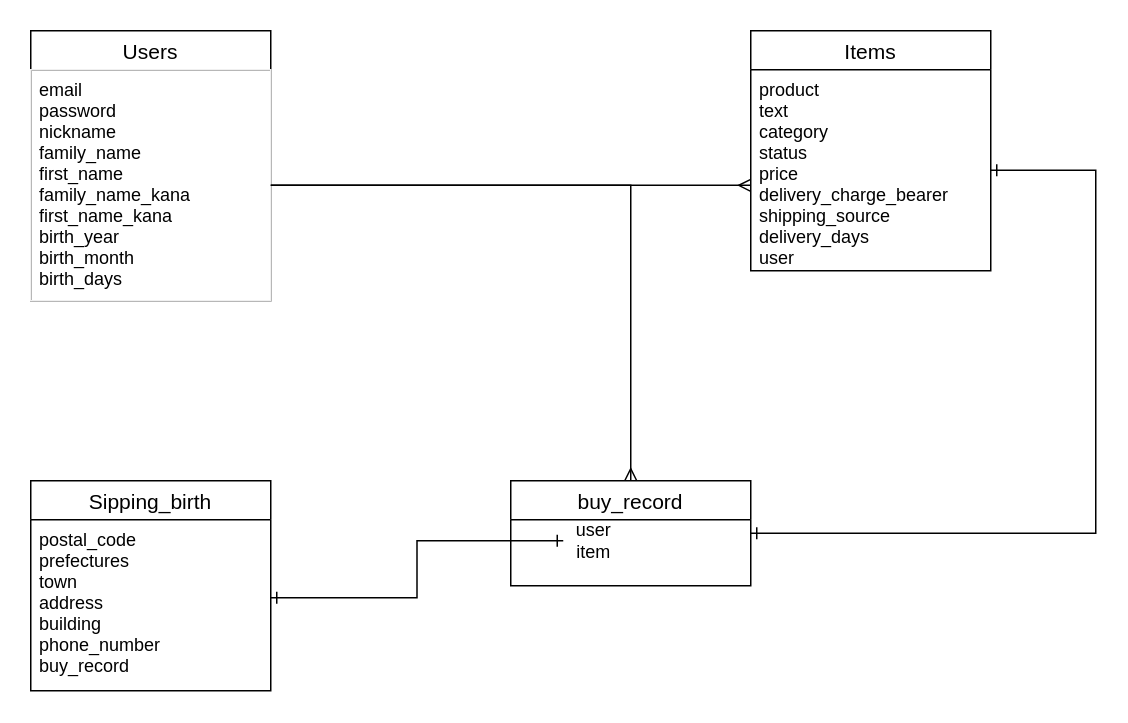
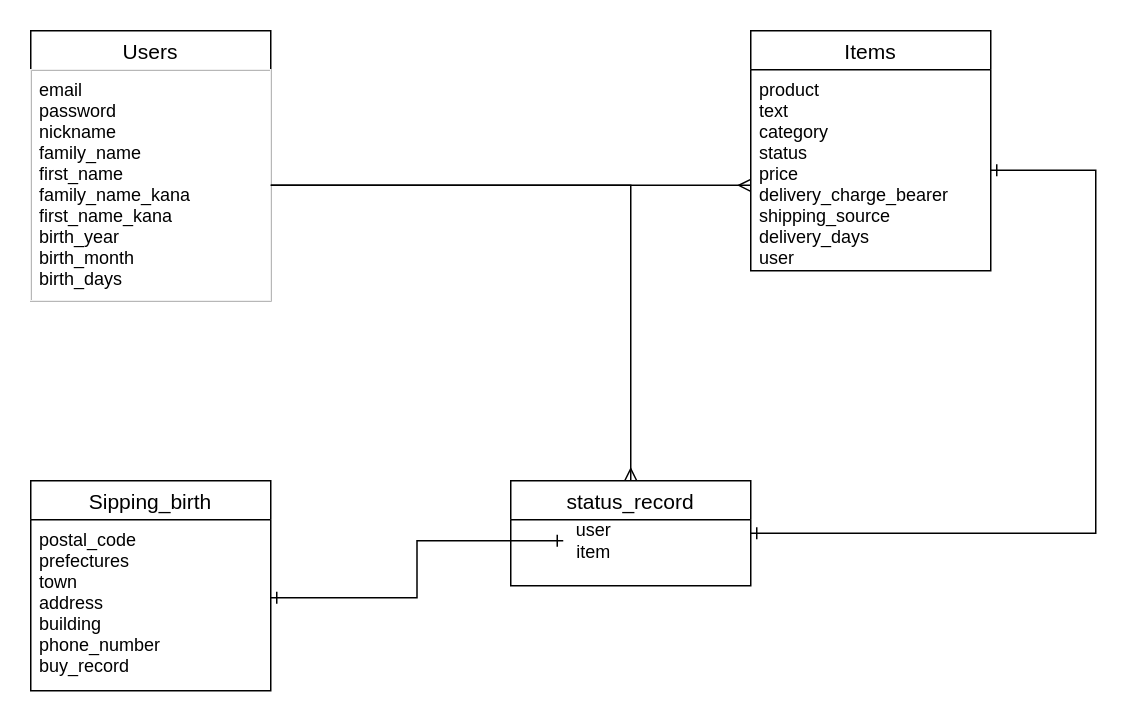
(630, 502) -> (630, 502)
